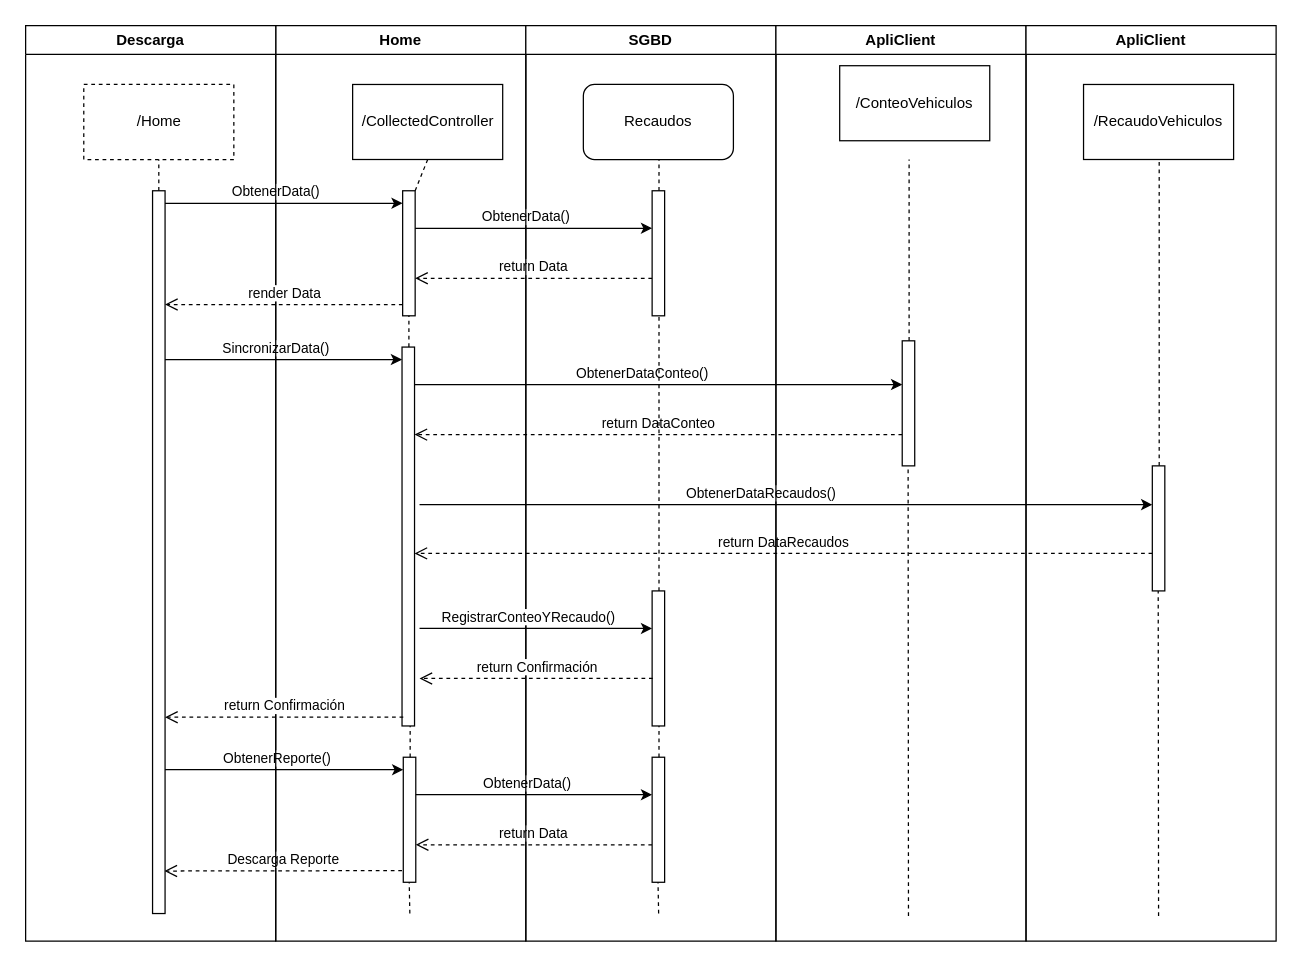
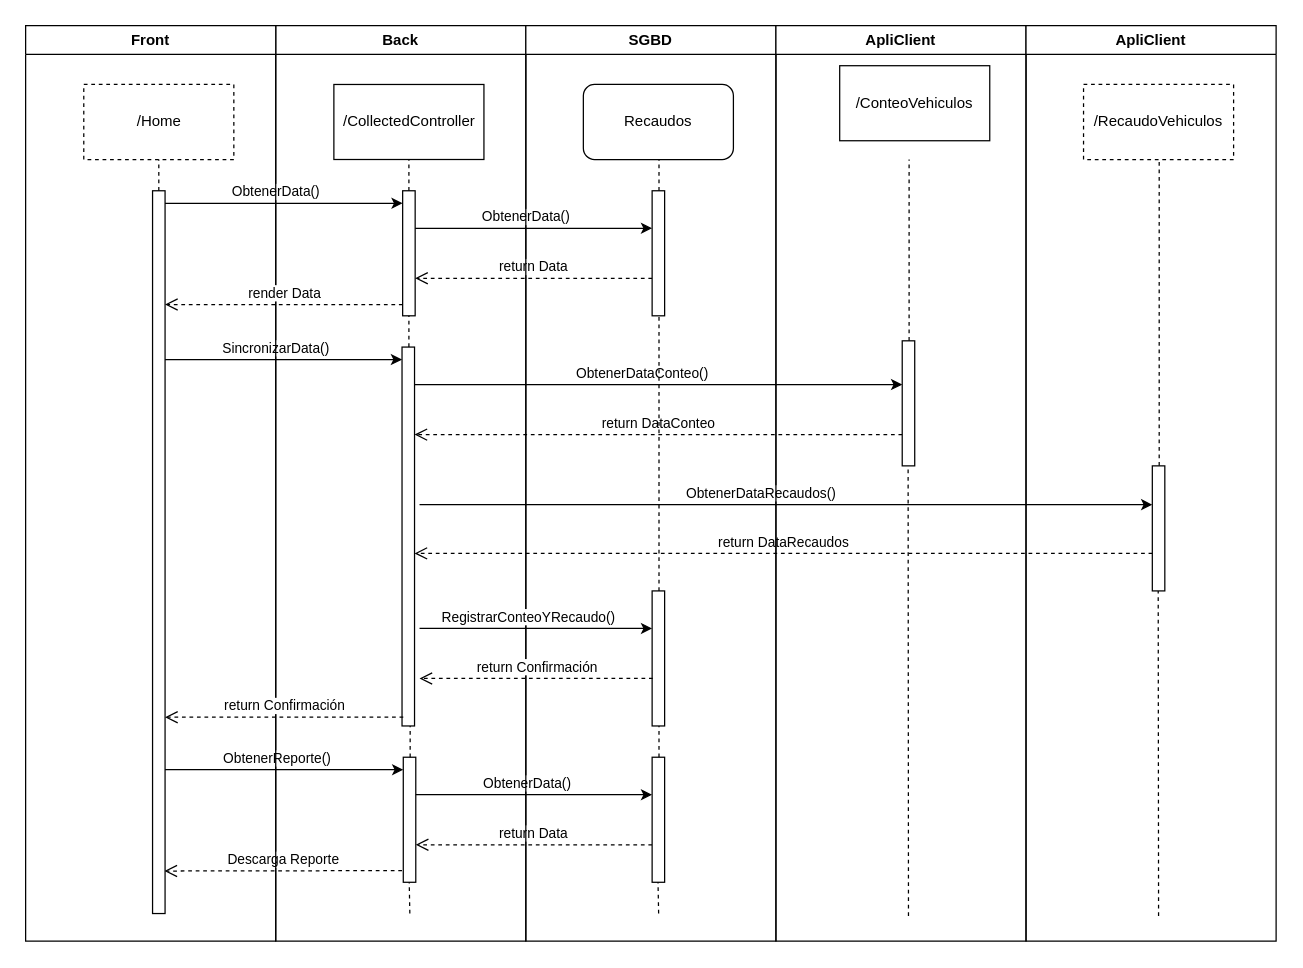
(151, 41) -> (151, 41)
(401, 41) -> (401, 41)
(428, 122) -> (409, 122)
(1158, 122) -> (1158, 122)
